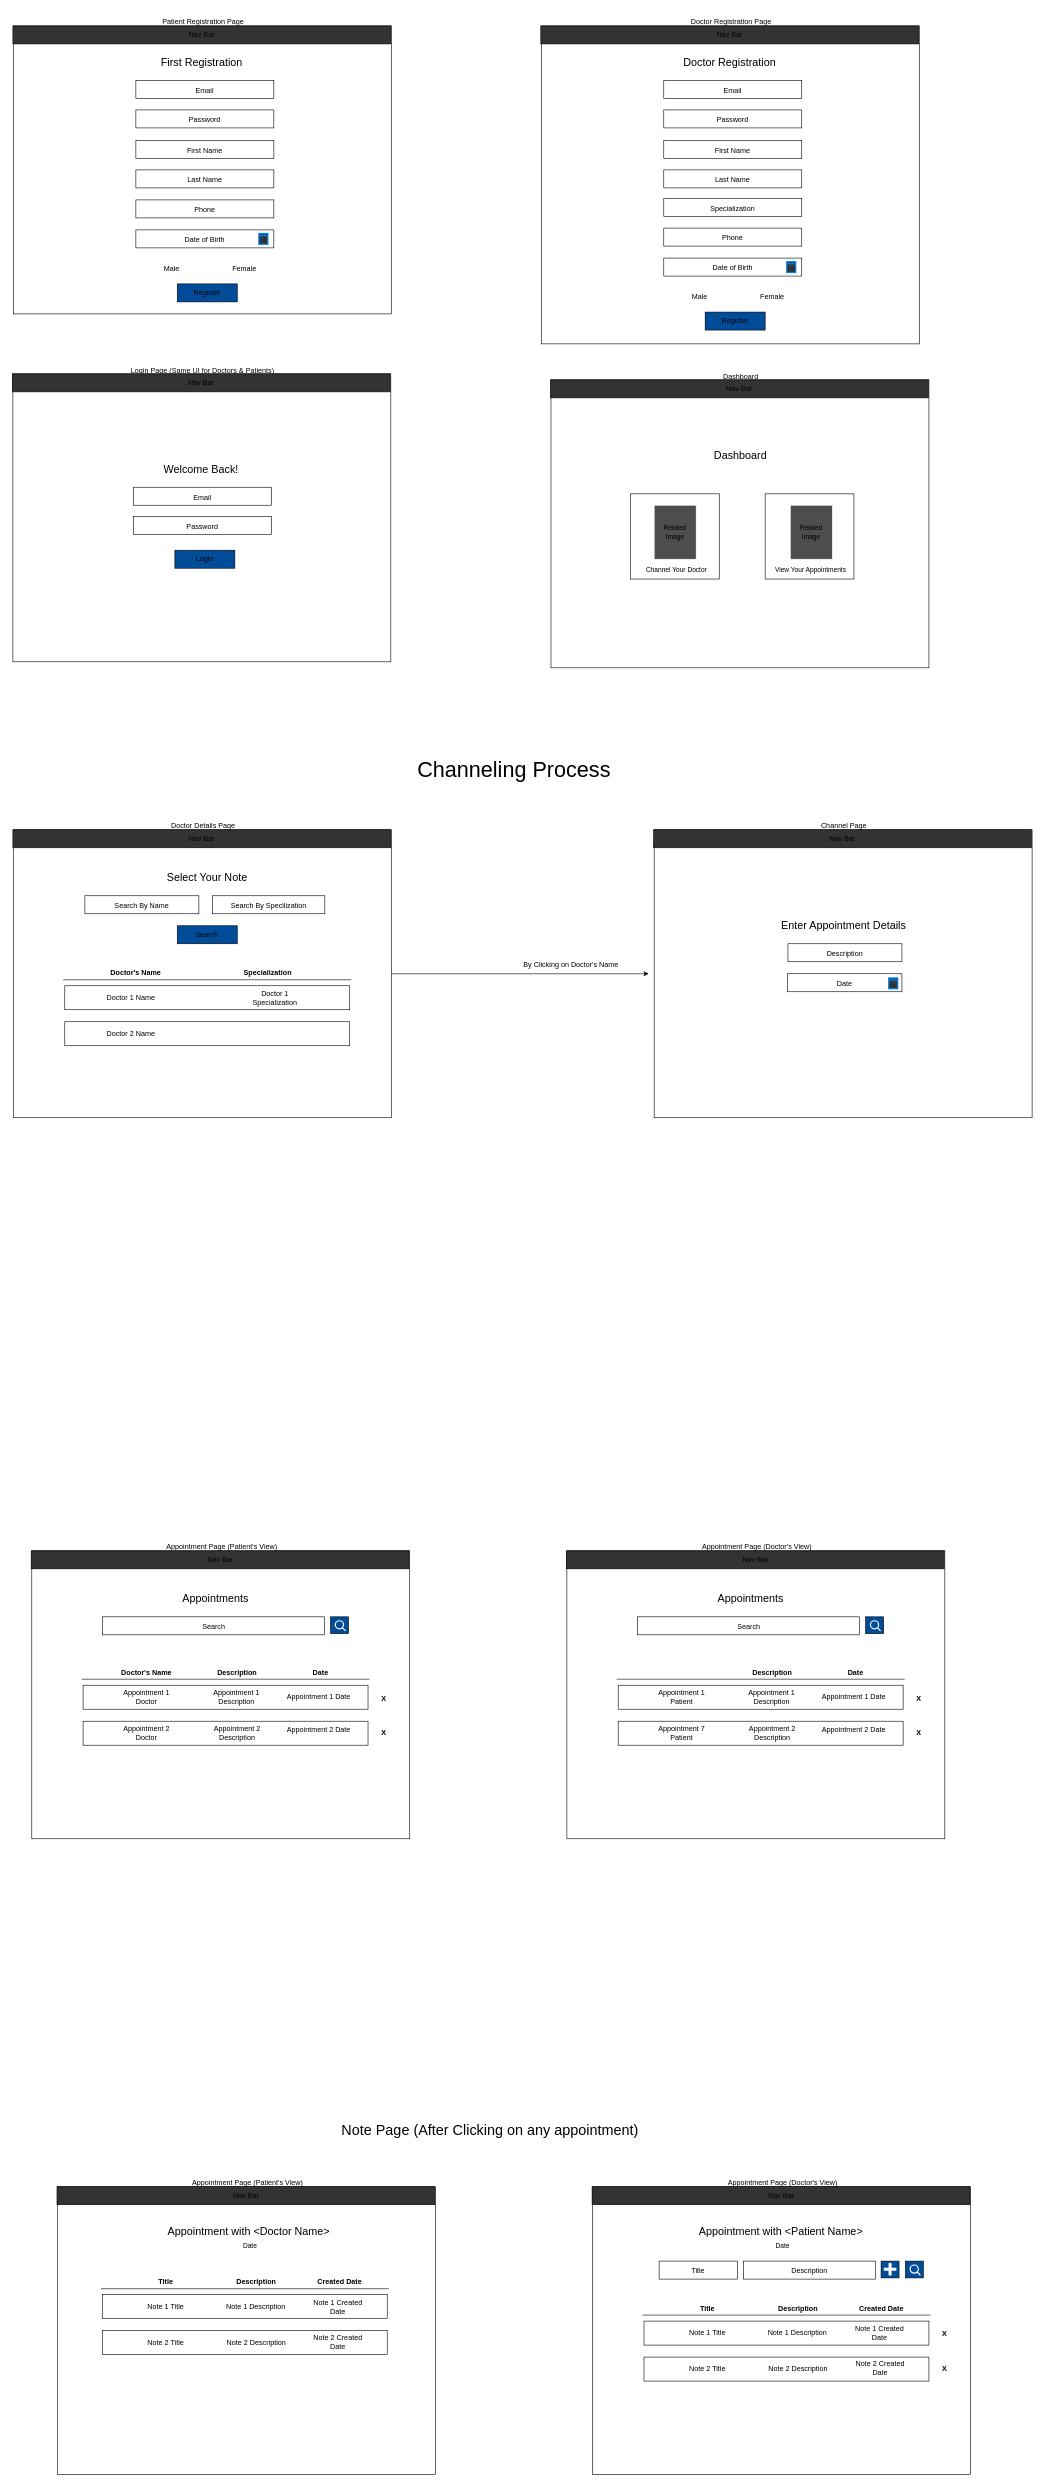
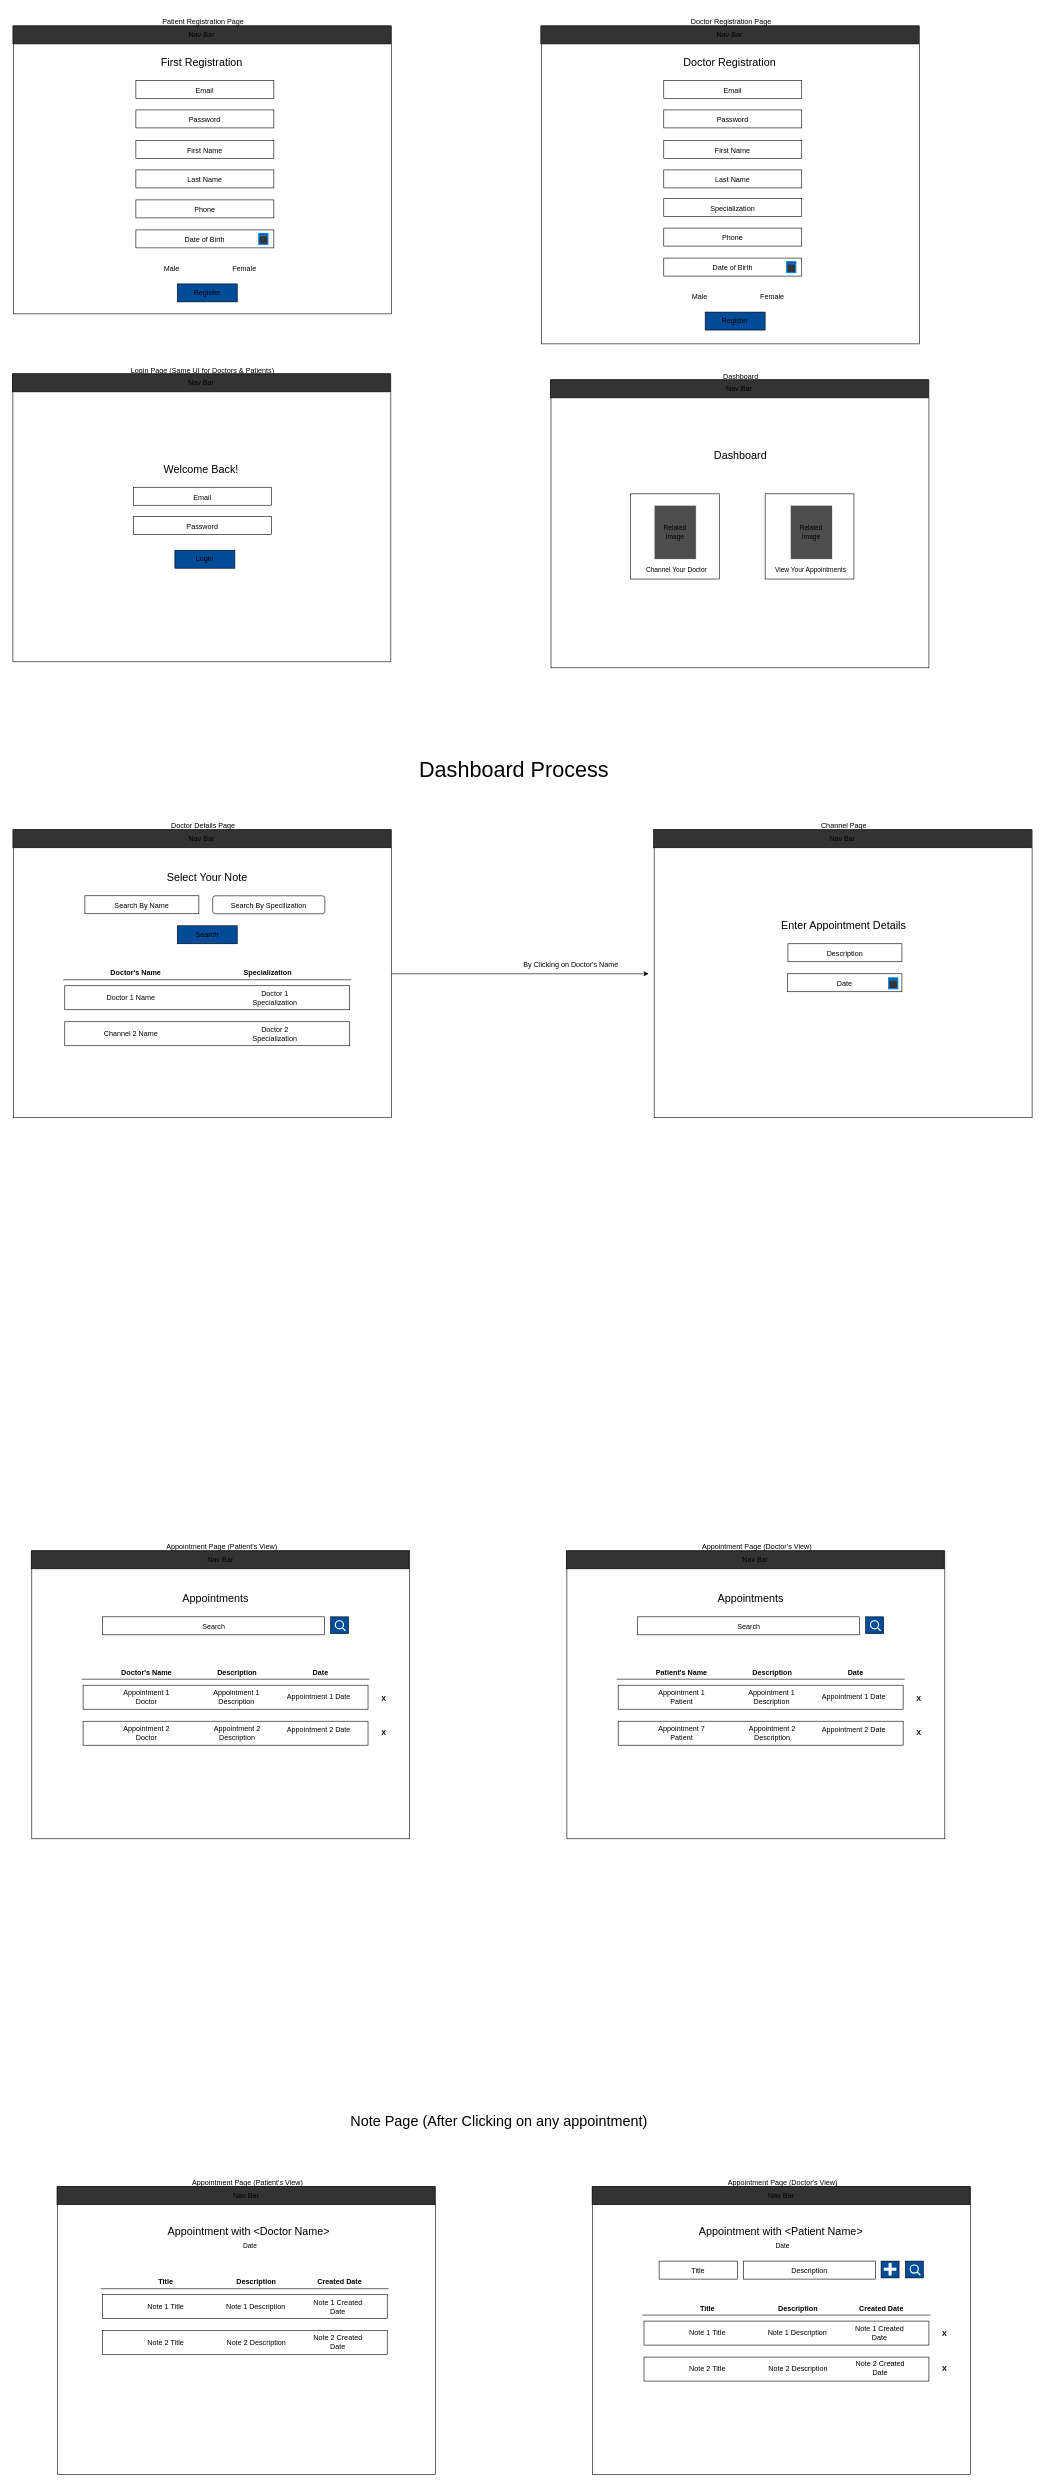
(514, 770) -> (514, 770)
(269, 905) -> (269, 905)
(131, 1034) -> (131, 1034)
none -> (275, 1034)
none -> (682, 1667)
(490, 2131) -> (499, 2122)
